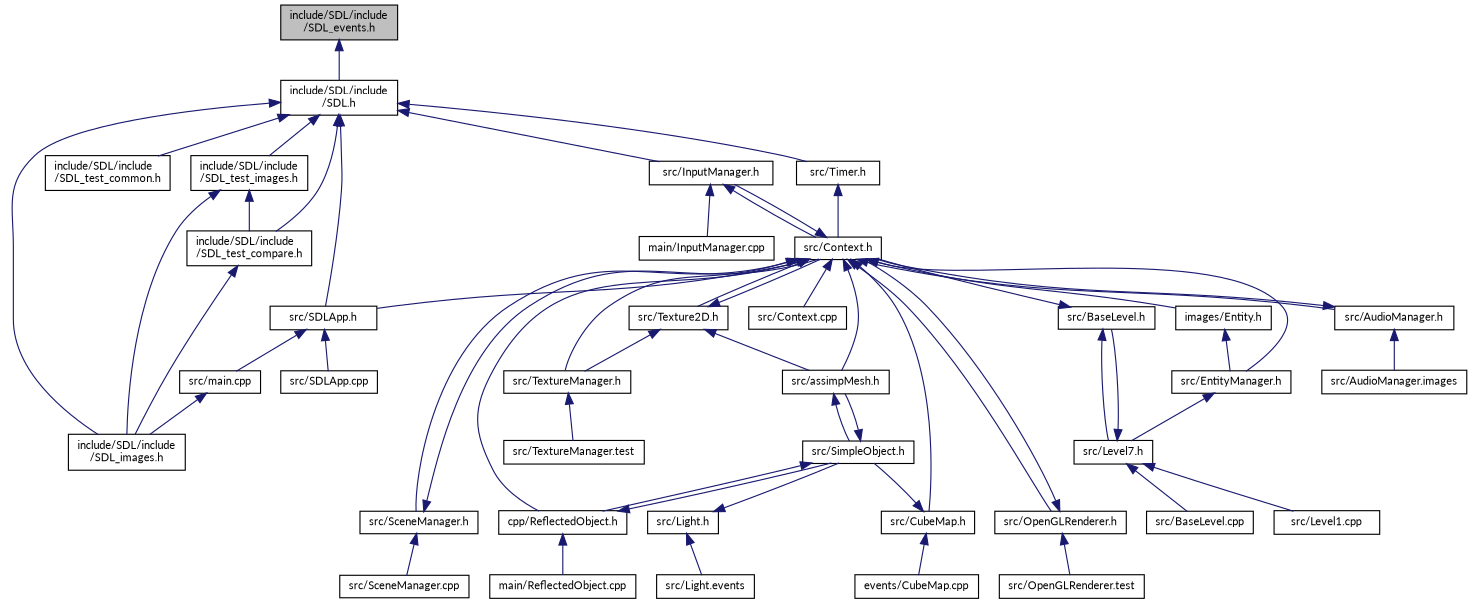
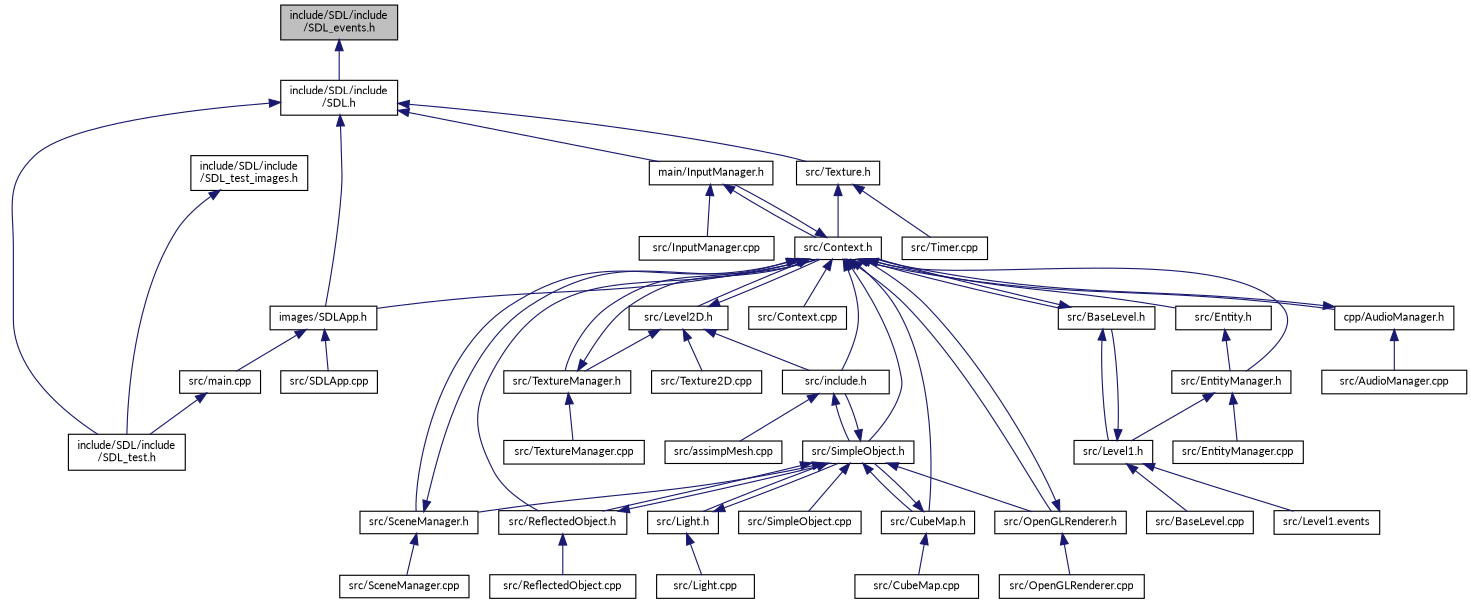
(290, 139) -> none
(108, 173) -> none
(711, 173) -> (711, 173)
(838, 173) -> (838, 173)
(249, 248) -> none
(707, 248) -> (707, 248)
none -> (945, 248)
none -> (964, 286)
none -> (648, 295)
(323, 318) -> (323, 318)
(679, 318) -> (679, 318)
(1224, 318) -> (1224, 318)
(1394, 318) -> (1394, 318)
none -> (896, 355)
none -> (707, 382)
(836, 382) -> (836, 382)
(1394, 382) -> (1394, 382)
(127, 452) -> (127, 452)
(574, 452) -> (574, 452)
none -> (723, 452)
(1113, 452) -> (1113, 452)
none -> (1238, 452)
none -> (760, 489)
none -> (965, 489)
none -> (646, 492)
none -> (891, 492)
(563, 522) -> (563, 522)
none -> (800, 522)
(1327, 522) -> (1327, 522)
(563, 587) -> (563, 587)
(705, 587) -> (705, 587)
(917, 587) -> (917, 587)
(1072, 587) -> (1072, 587)
